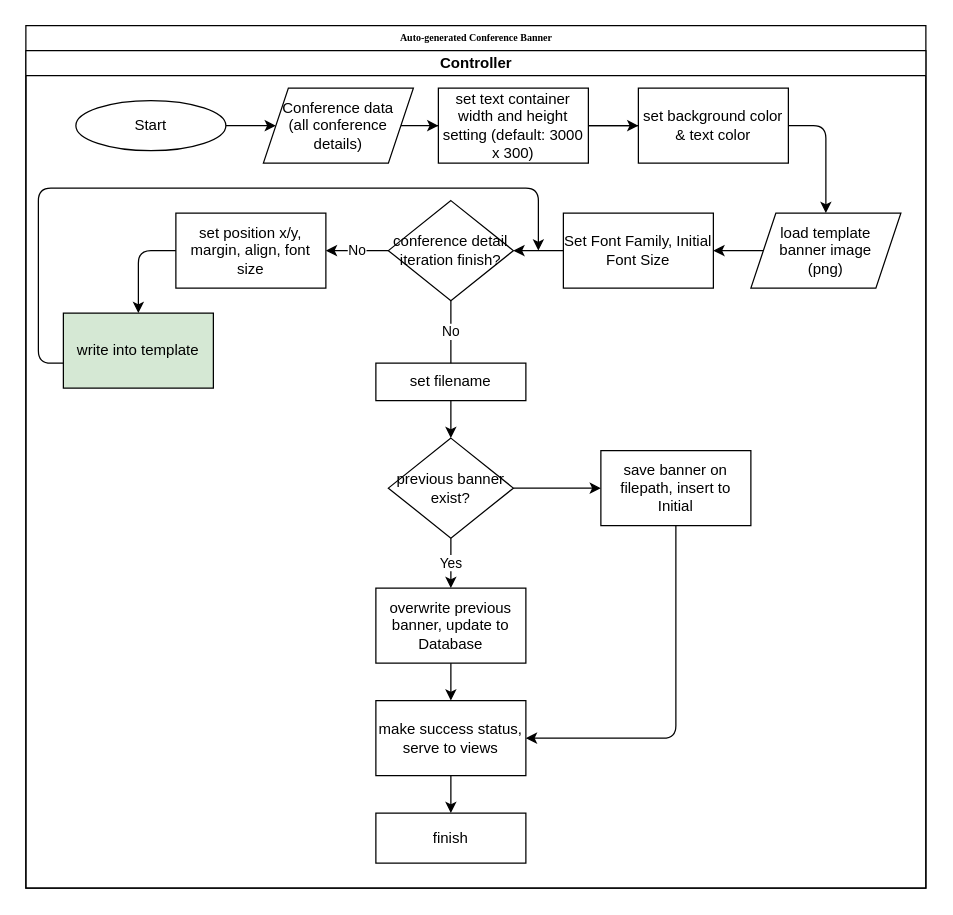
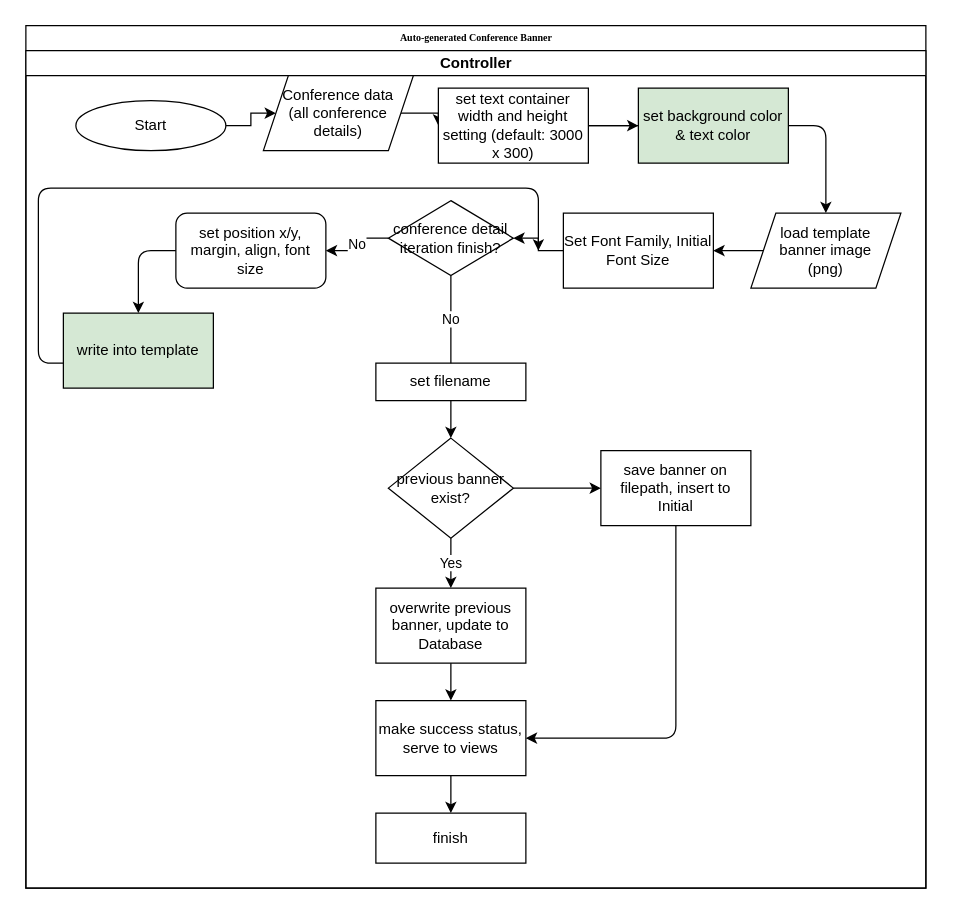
(338, 126) -> (338, 113)
(713, 126) -> (713, 126)
(251, 251) -> (251, 251)
(451, 251) -> (451, 238)
